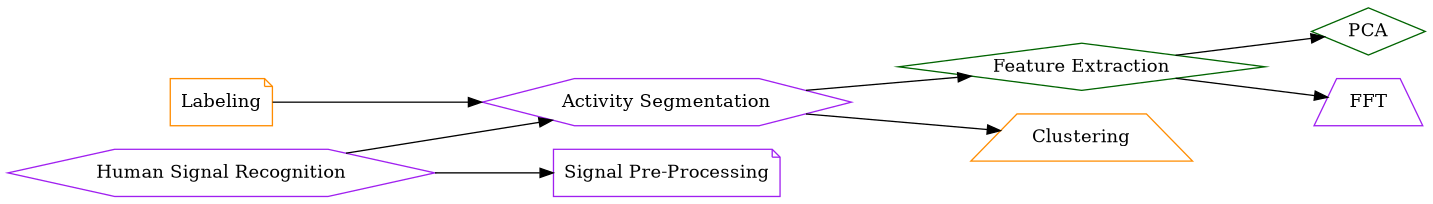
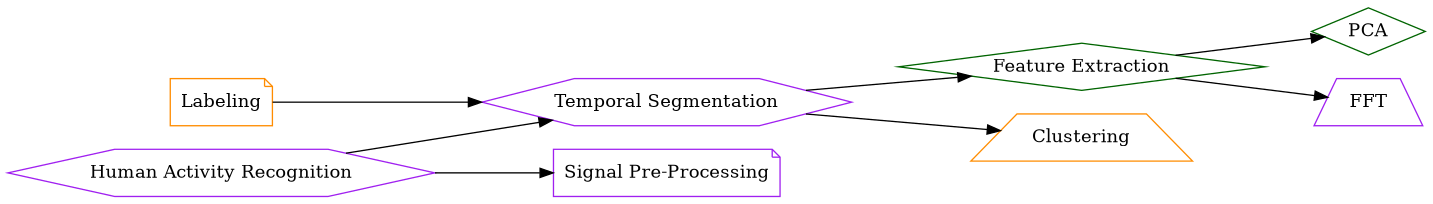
(667, 102) -> (667, 102)
(221, 173) -> (221, 173)
